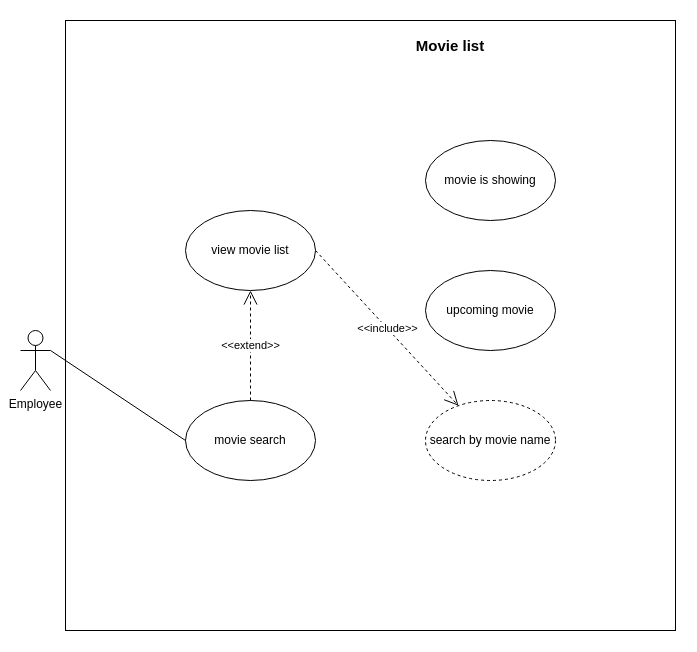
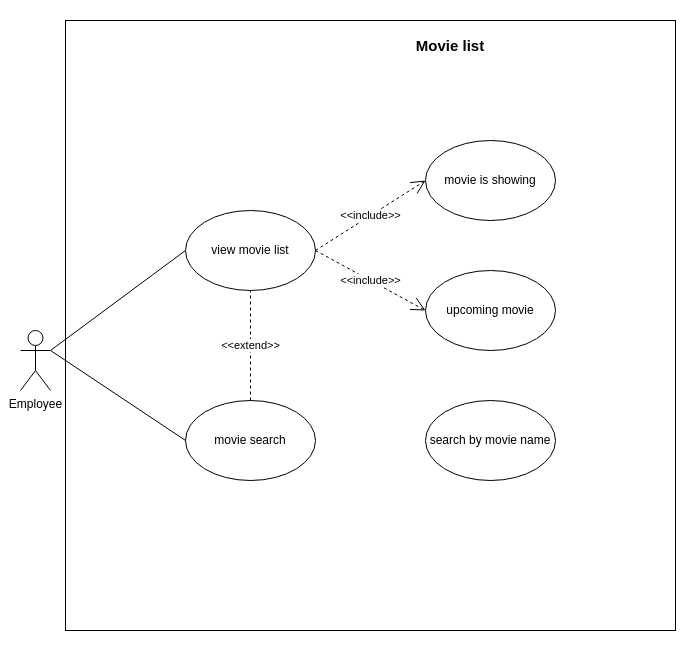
none -> (370, 216)
(251, 296) -> (251, 296)
none -> (118, 300)
(387, 328) -> (370, 280)
(491, 441) -> (491, 441)
